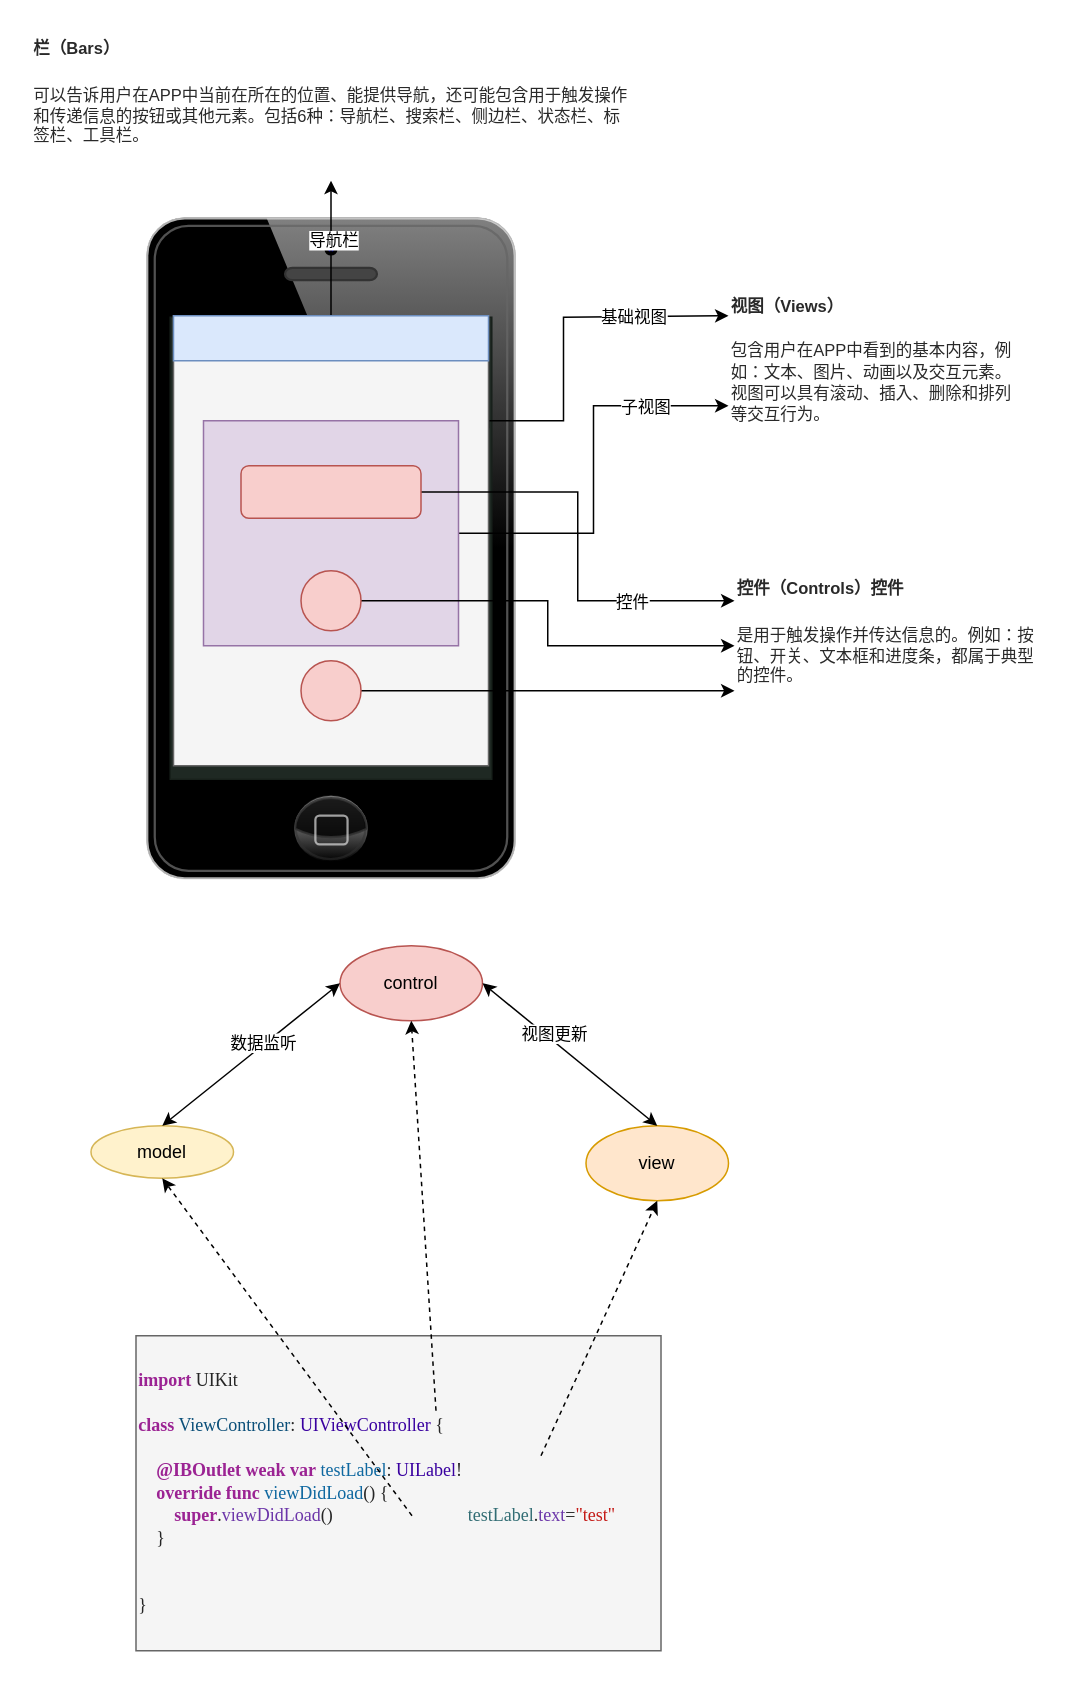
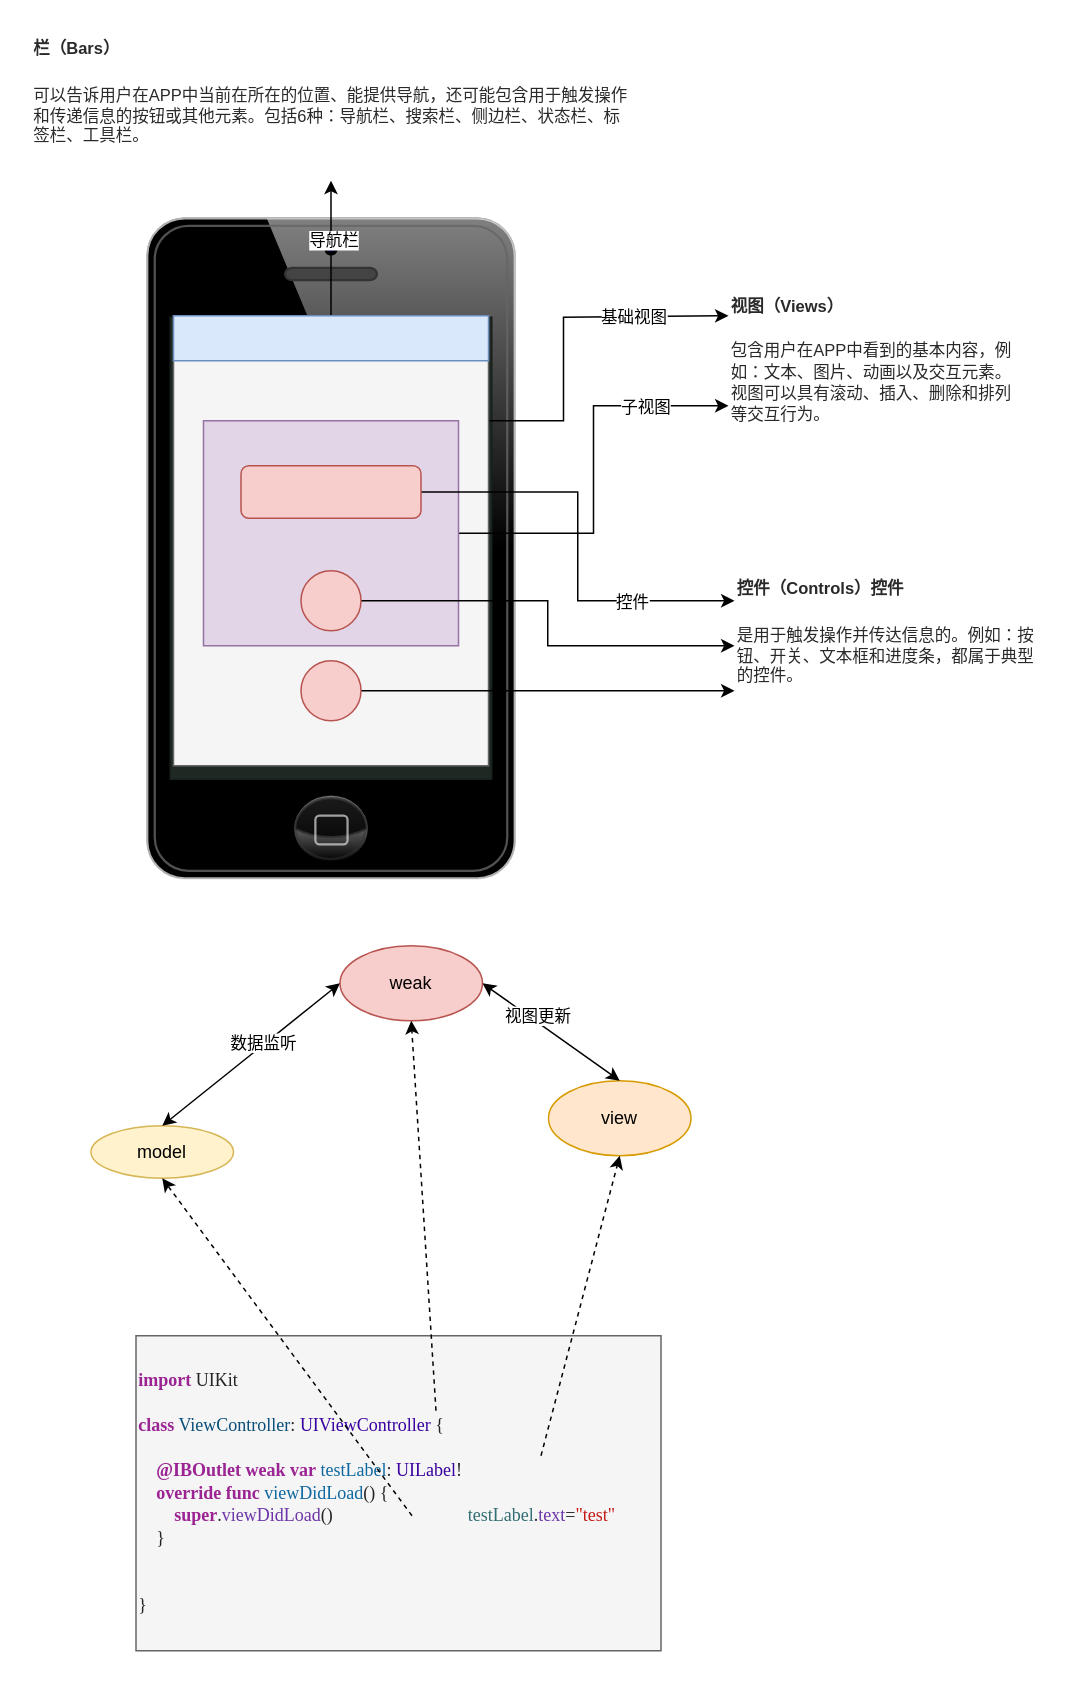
(411, 983) -> (411, 983)
(657, 1163) -> (620, 1118)
